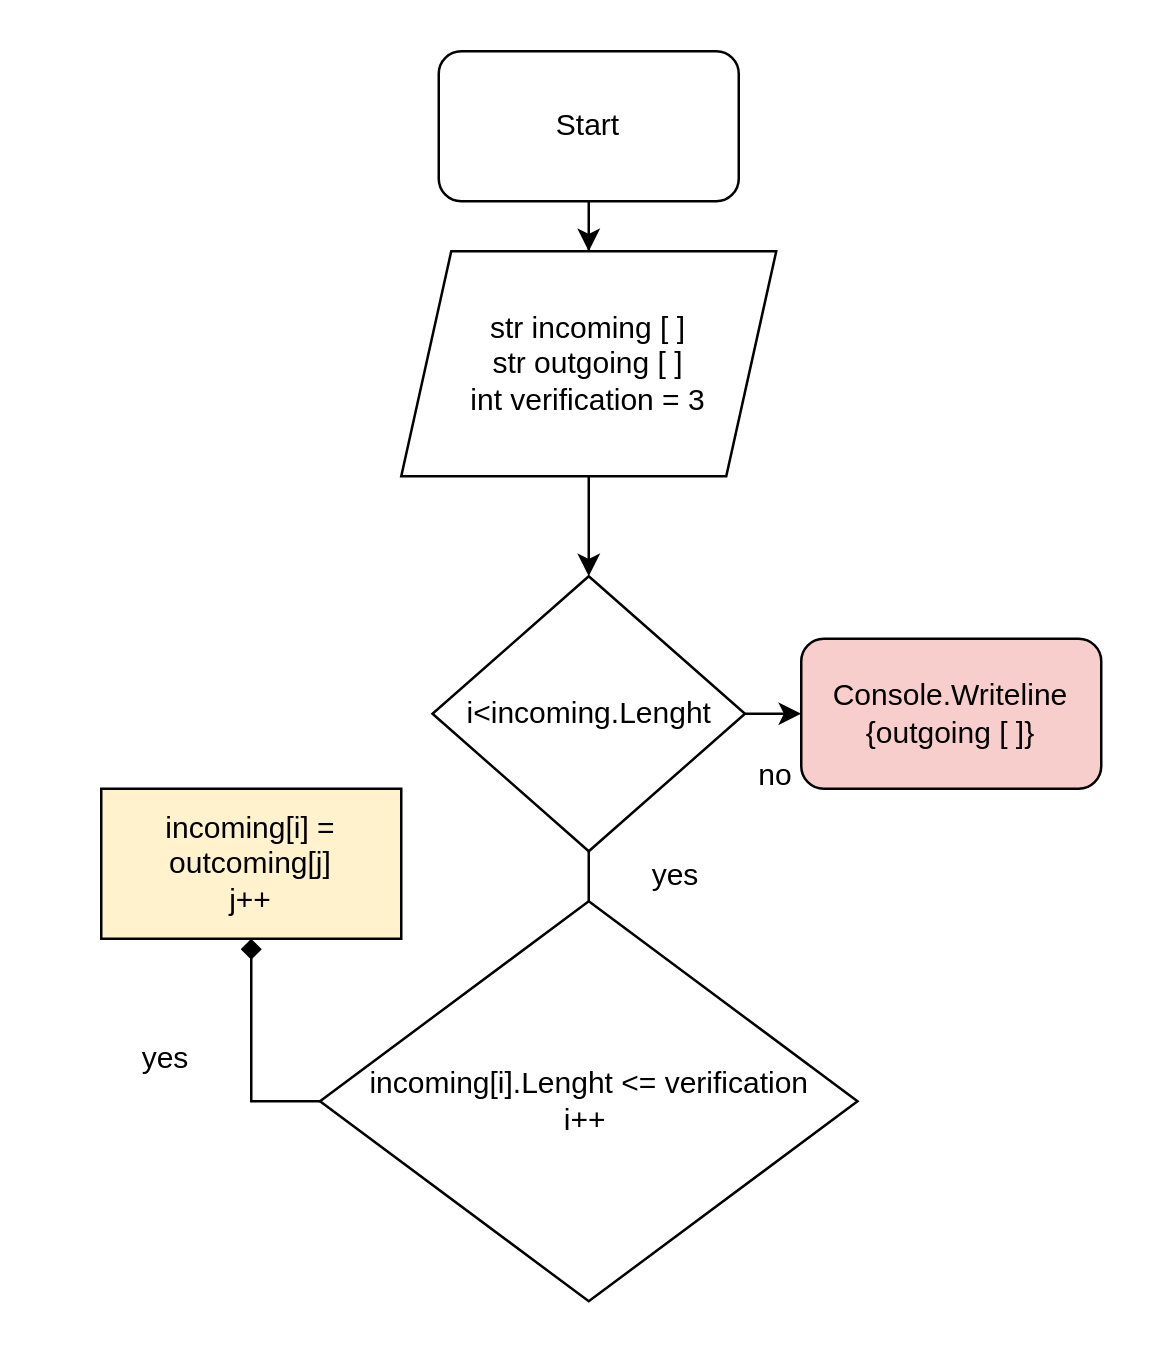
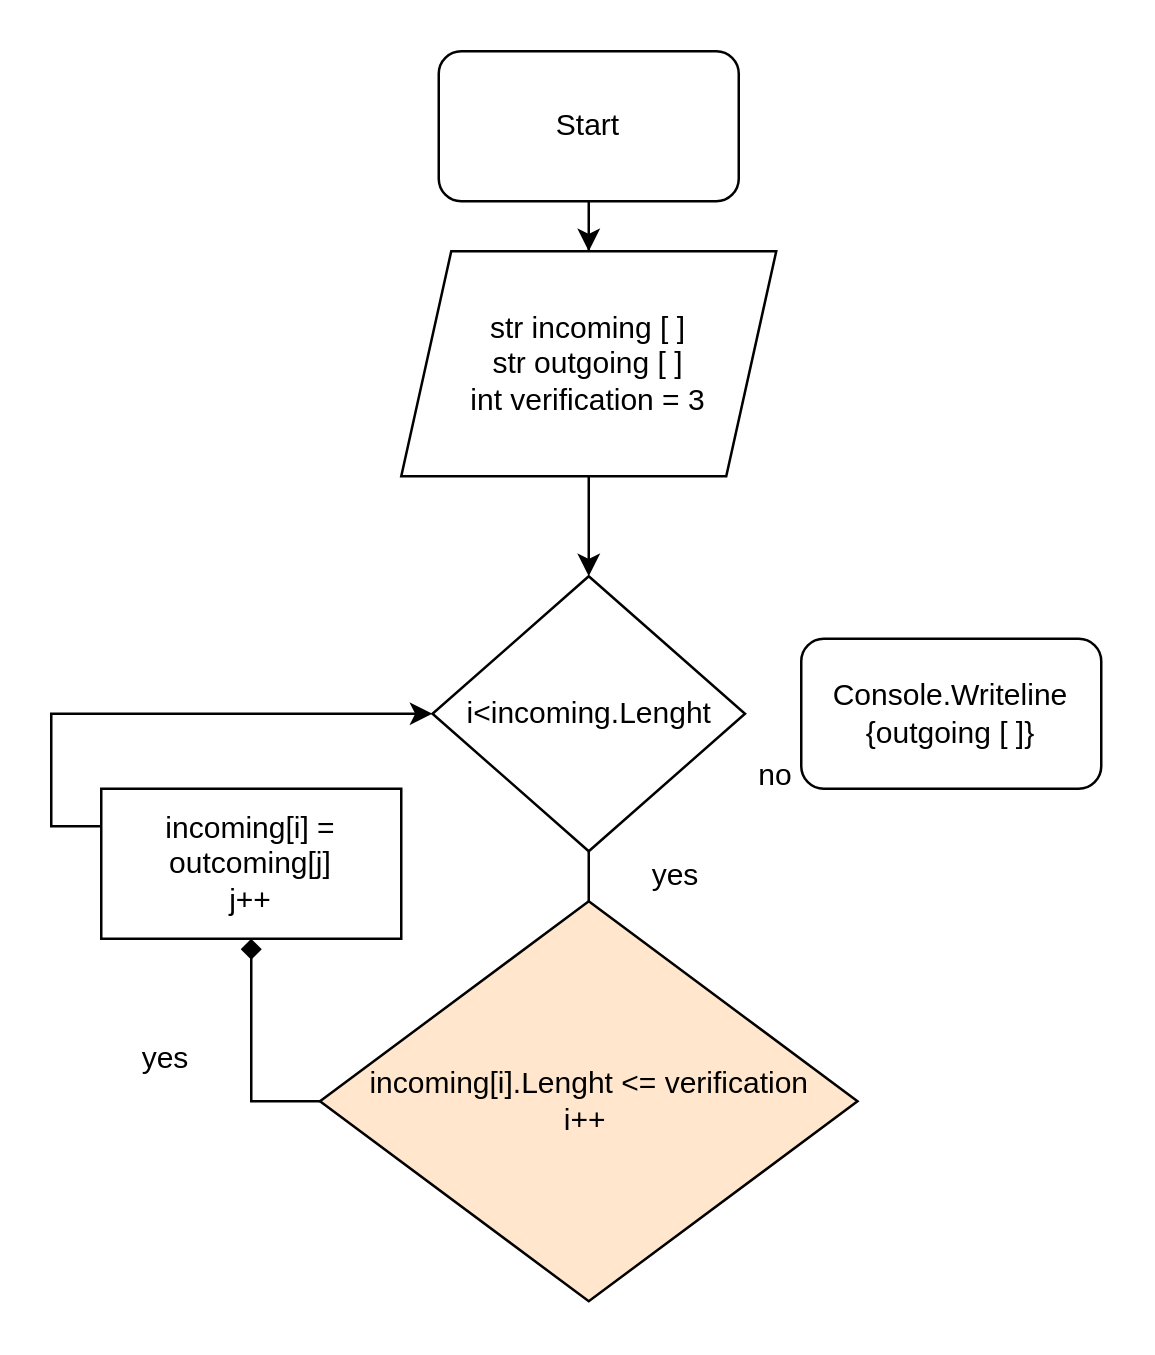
none -> (152, 714)
(782, 714) -> none
(951, 714) -> (951, 714)
(251, 864) -> (251, 864)
(589, 1101) -> (589, 1101)
